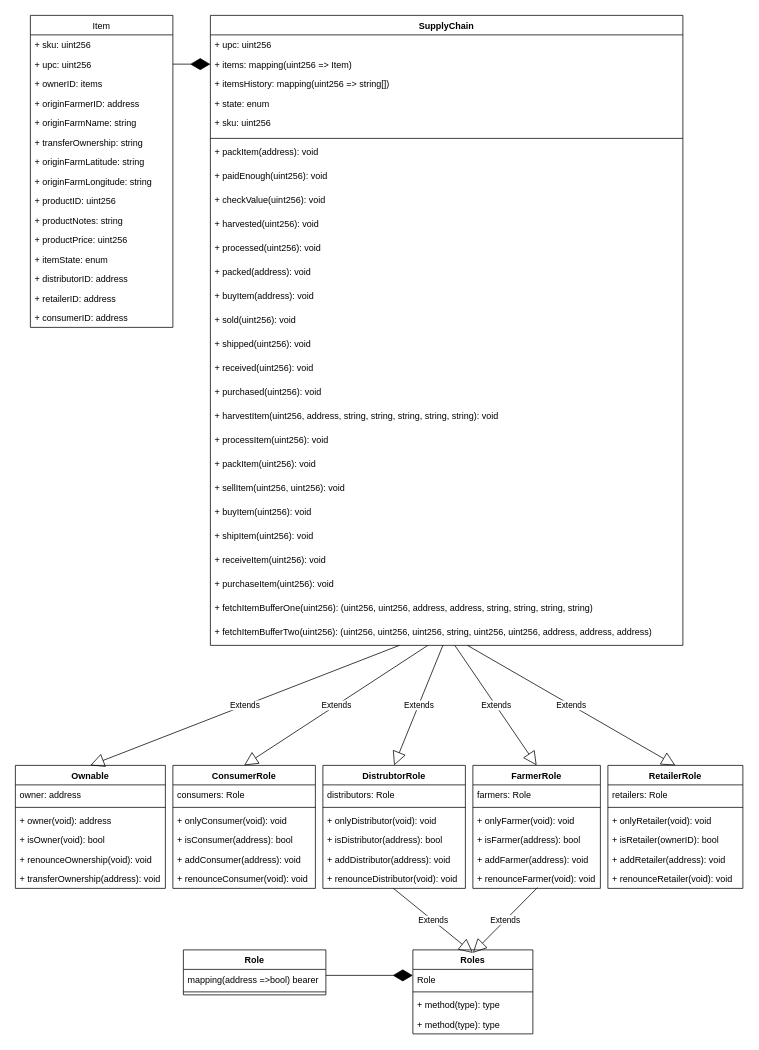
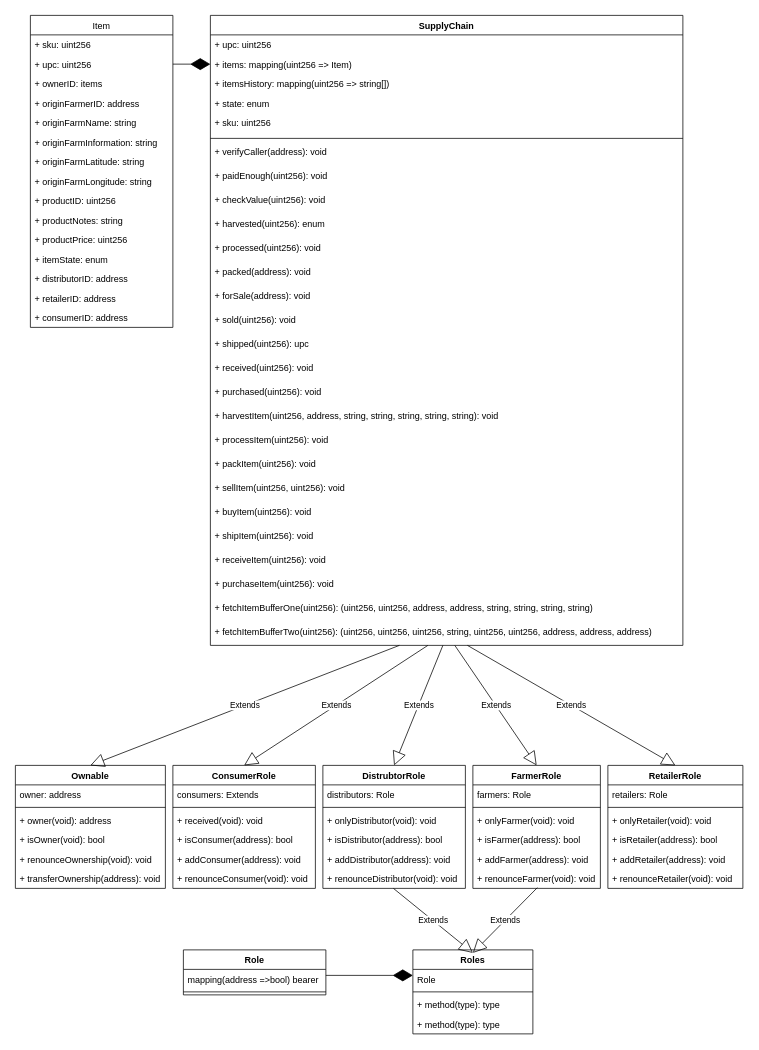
(97, 143) -> (104, 143)
(273, 152) -> (279, 152)
(274, 224) -> (275, 224)
(270, 296) -> (269, 296)
(268, 344) -> (267, 344)
(211, 795) -> (220, 795)
(236, 821) -> (225, 821)
(672, 840) -> (672, 840)
